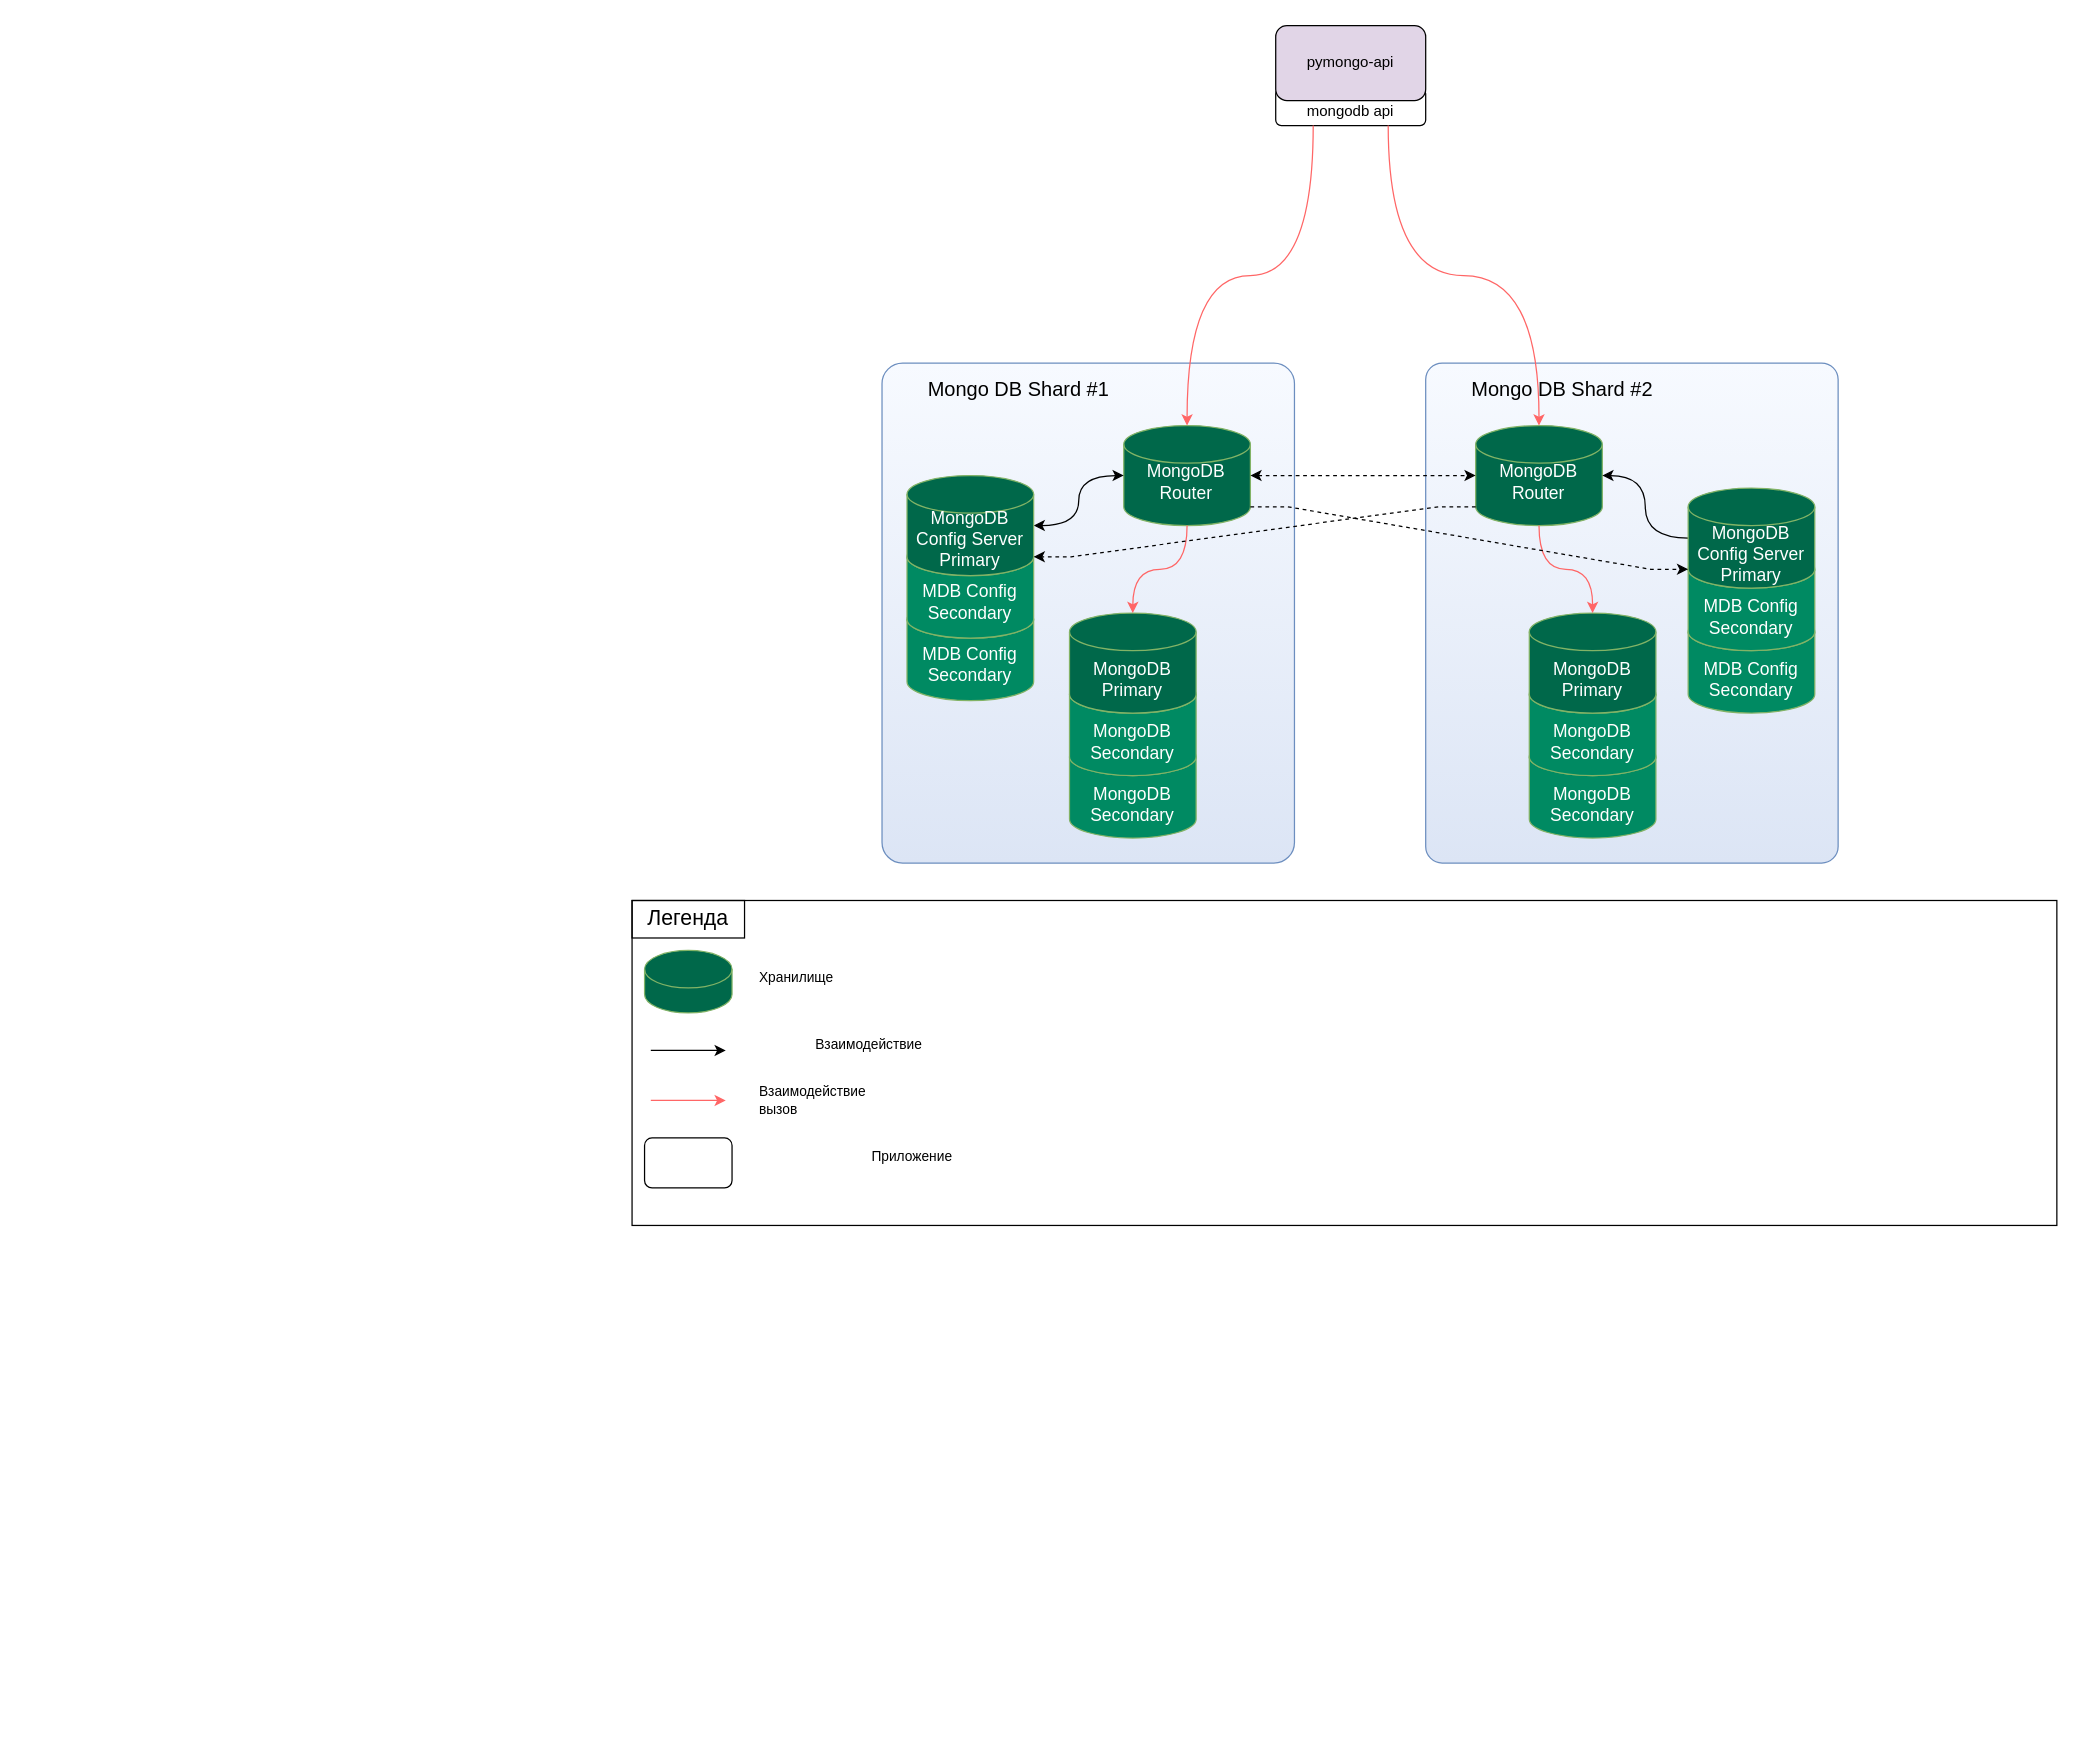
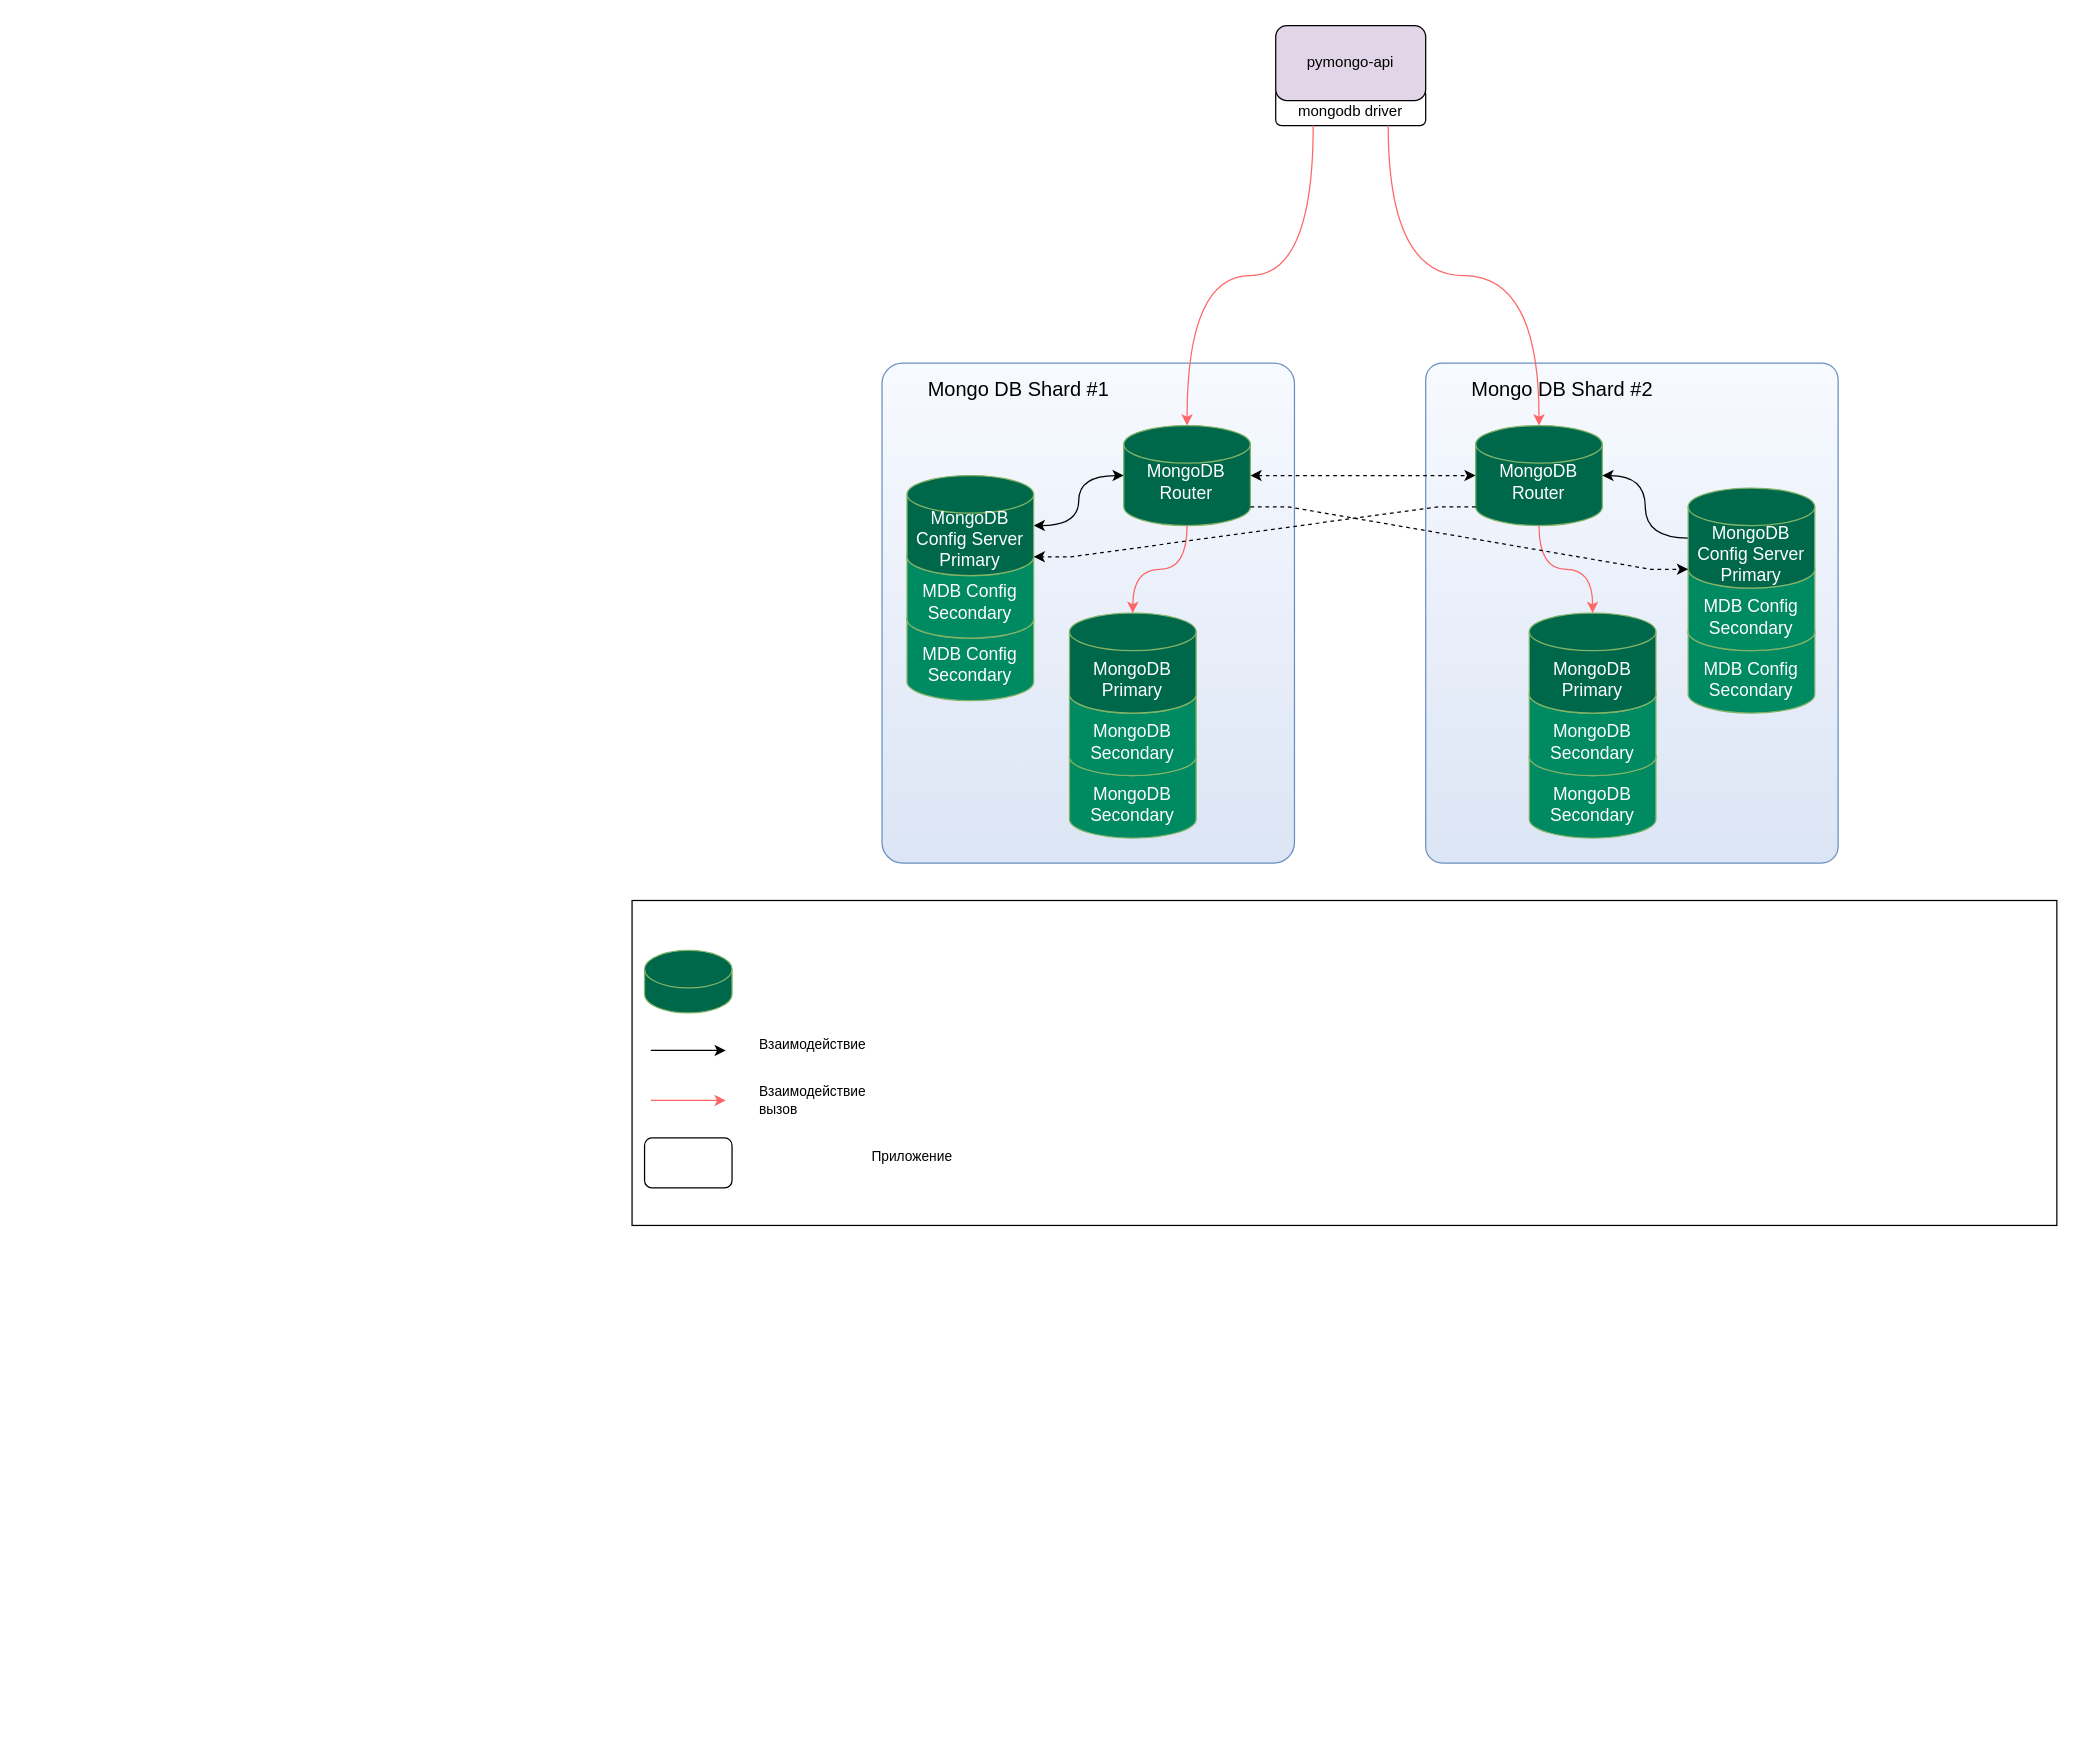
(1351, 112) -> (1351, 112)
(688, 919) -> none
(819, 978) -> none
(876, 1044) -> (819, 1044)
